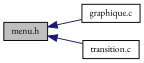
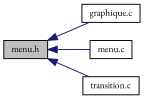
none -> (111, 50)
